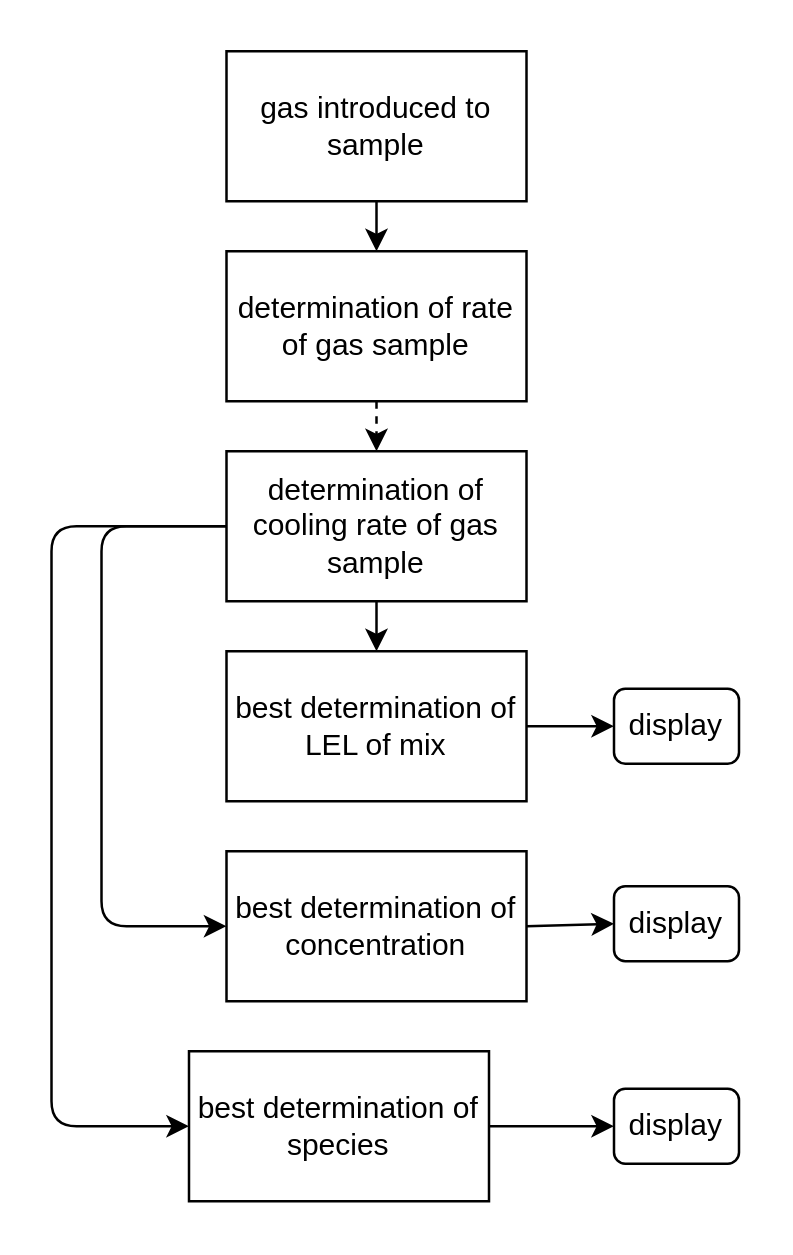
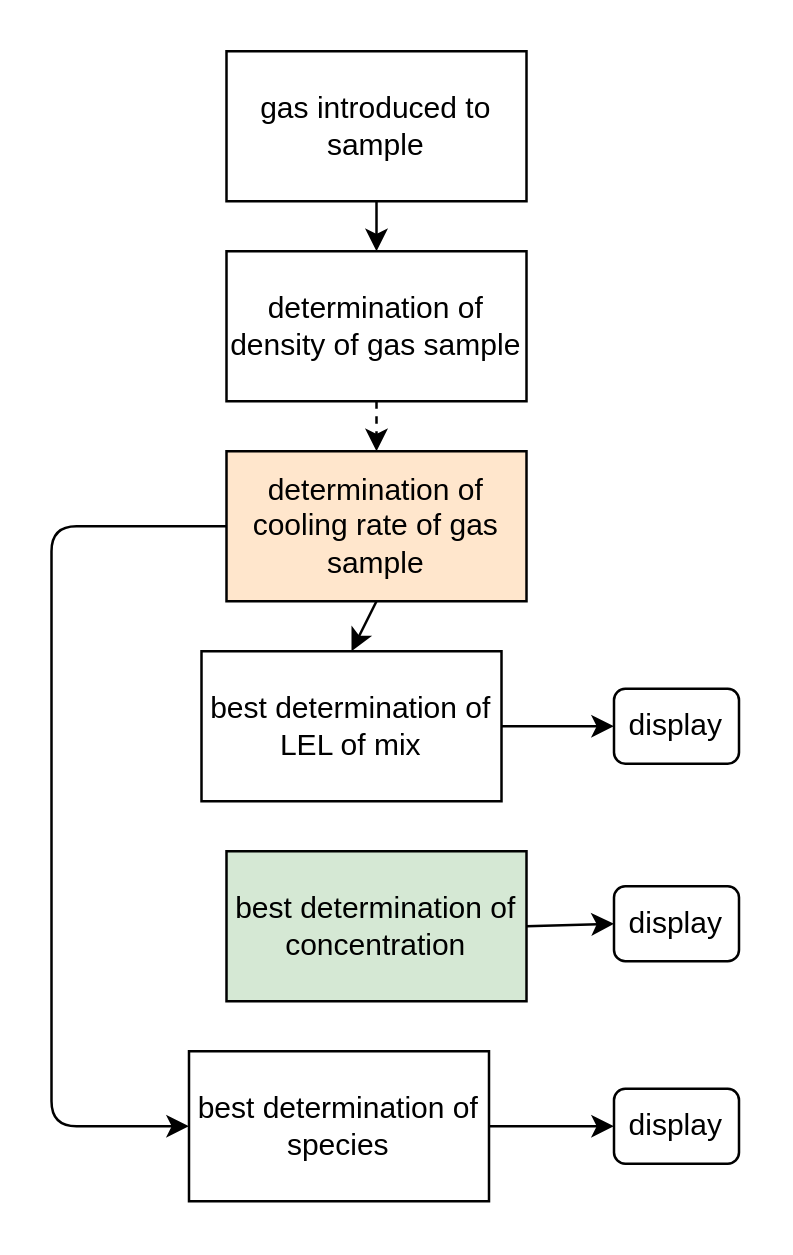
(376, 326) -> (376, 326)
(376, 526) -> (376, 526)
(376, 726) -> (351, 726)
(101, 774) -> none
(376, 926) -> (376, 926)
